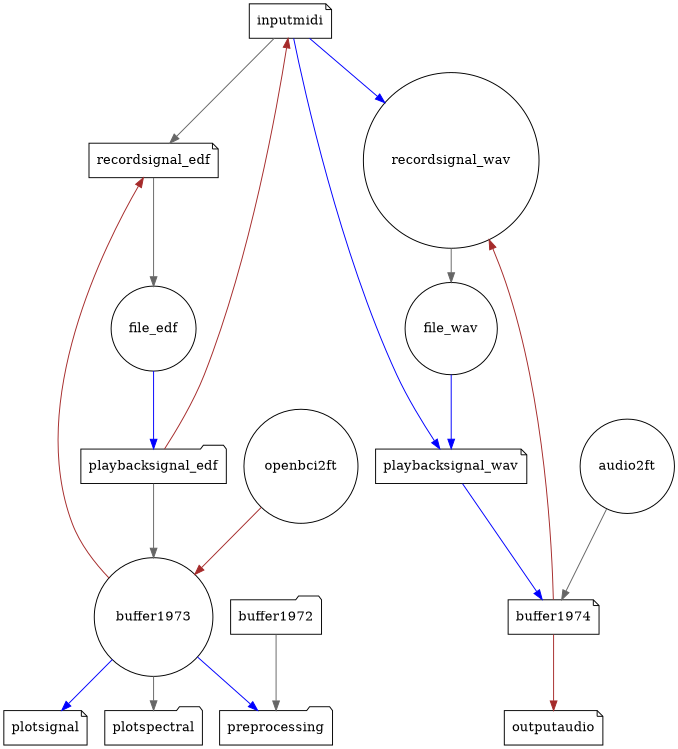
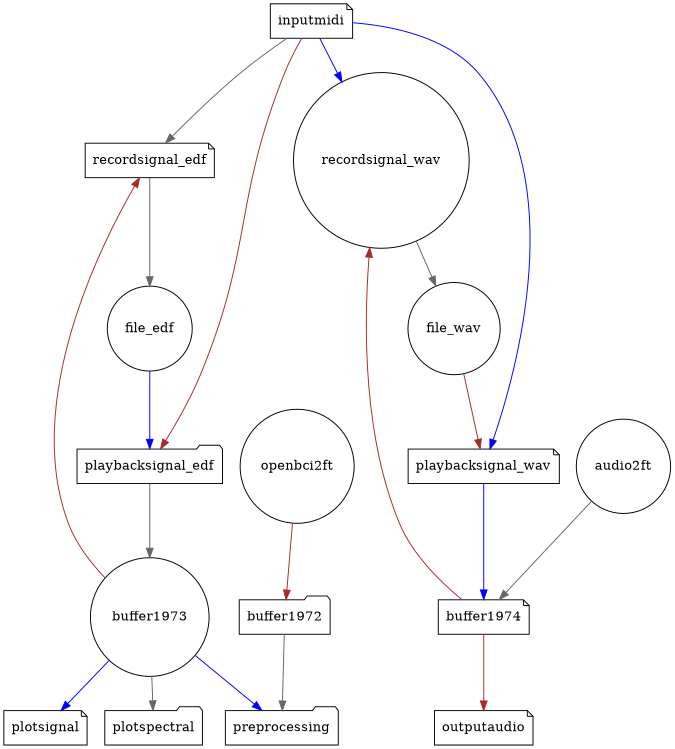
(243, 254) -> (240, 242)
(451, 407) -> (471, 406)
(231, 537) -> (290, 557)
